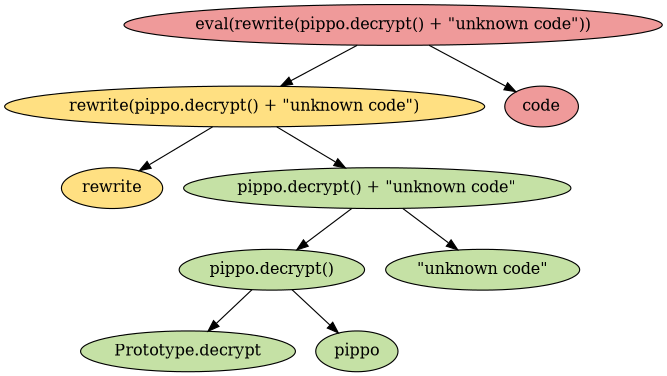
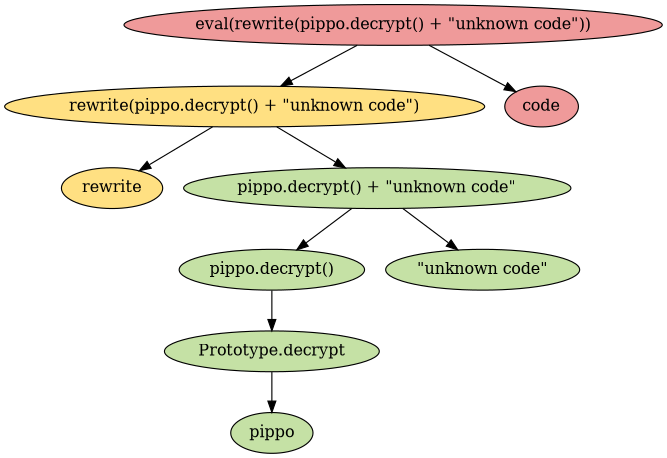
(311, 307) -> (272, 387)
